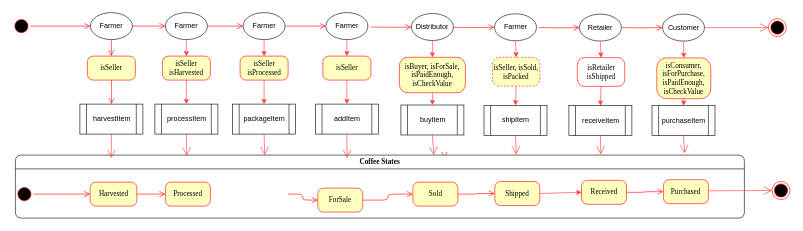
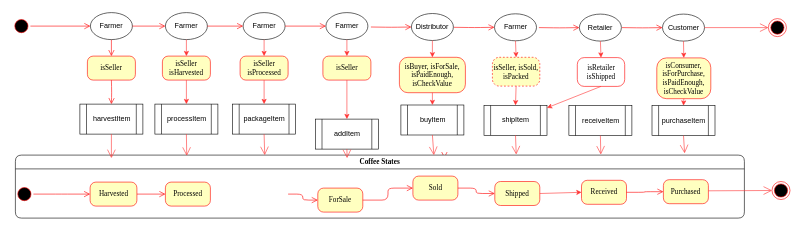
(601, 98) -> (576, 96)
(347, 119) -> (347, 134)
(435, 194) -> (435, 188)
